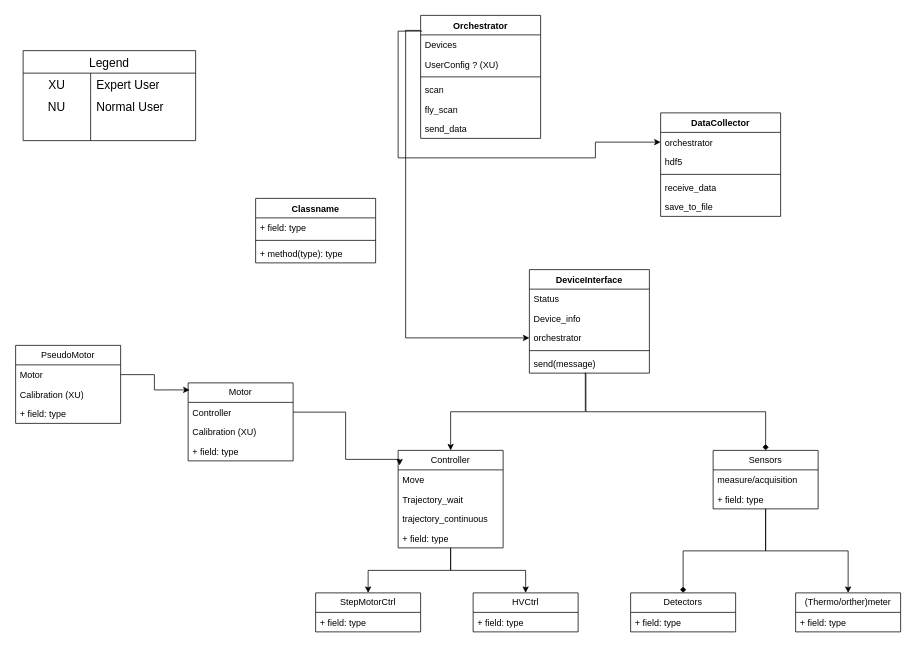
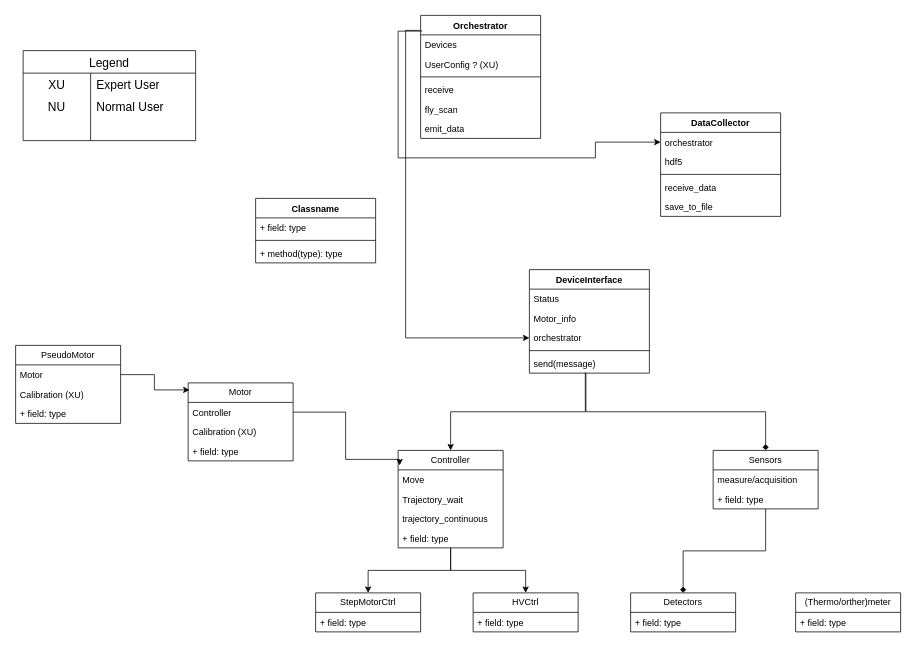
(435, 91) -> (441, 91)
(448, 130) -> (446, 130)
(559, 319) -> (558, 319)
(848, 586) -> none
